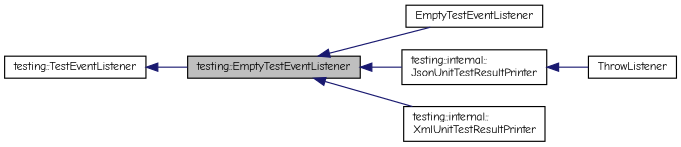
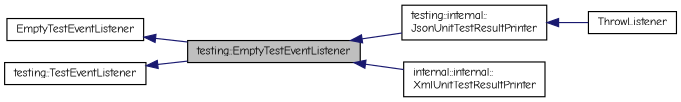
(380, 40) -> (172, 40)
(474, 124) -> (474, 79)
